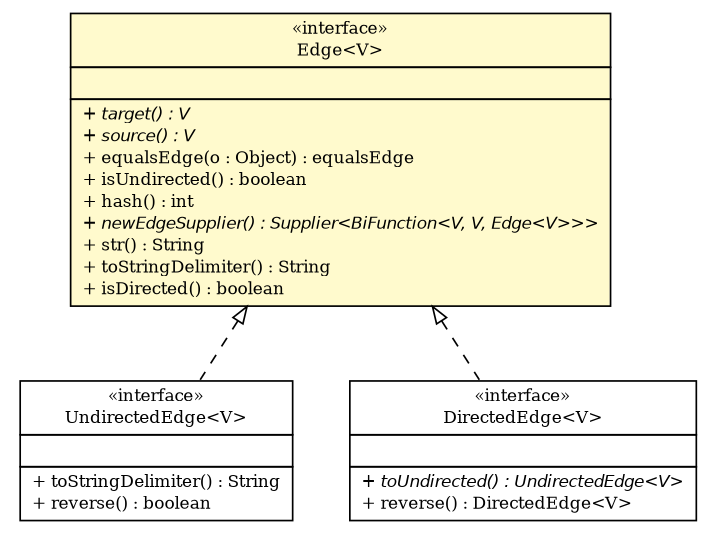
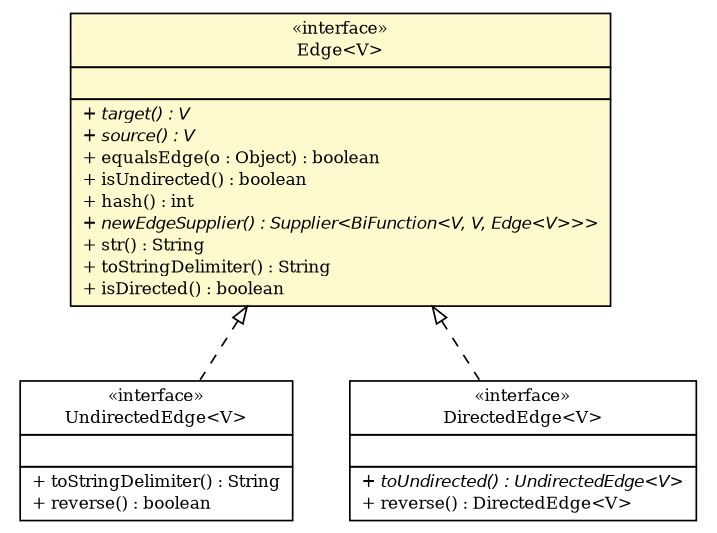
(249, 158) -> (232, 158)
